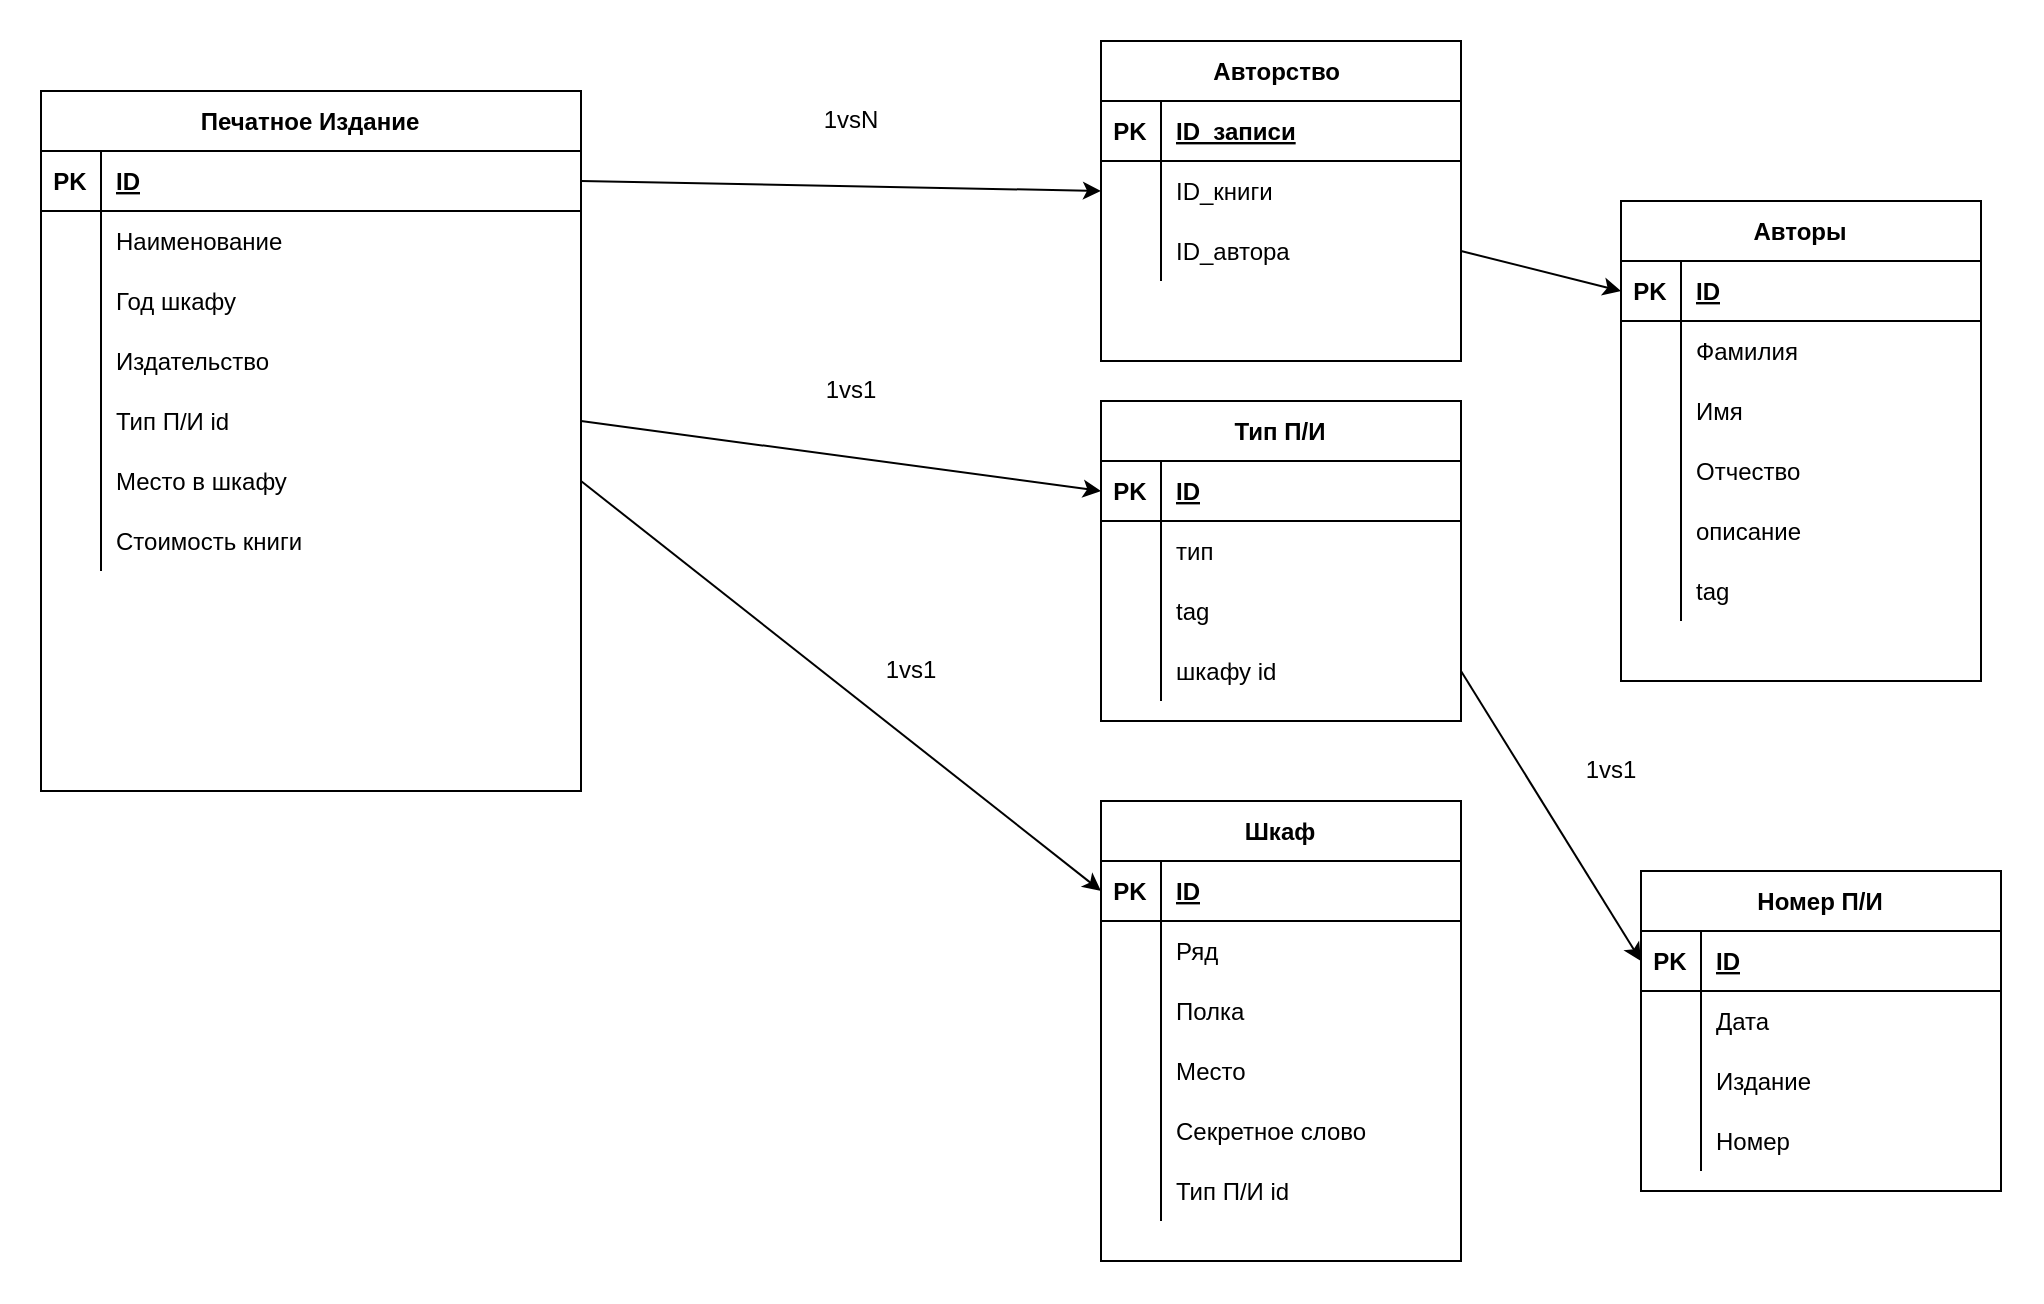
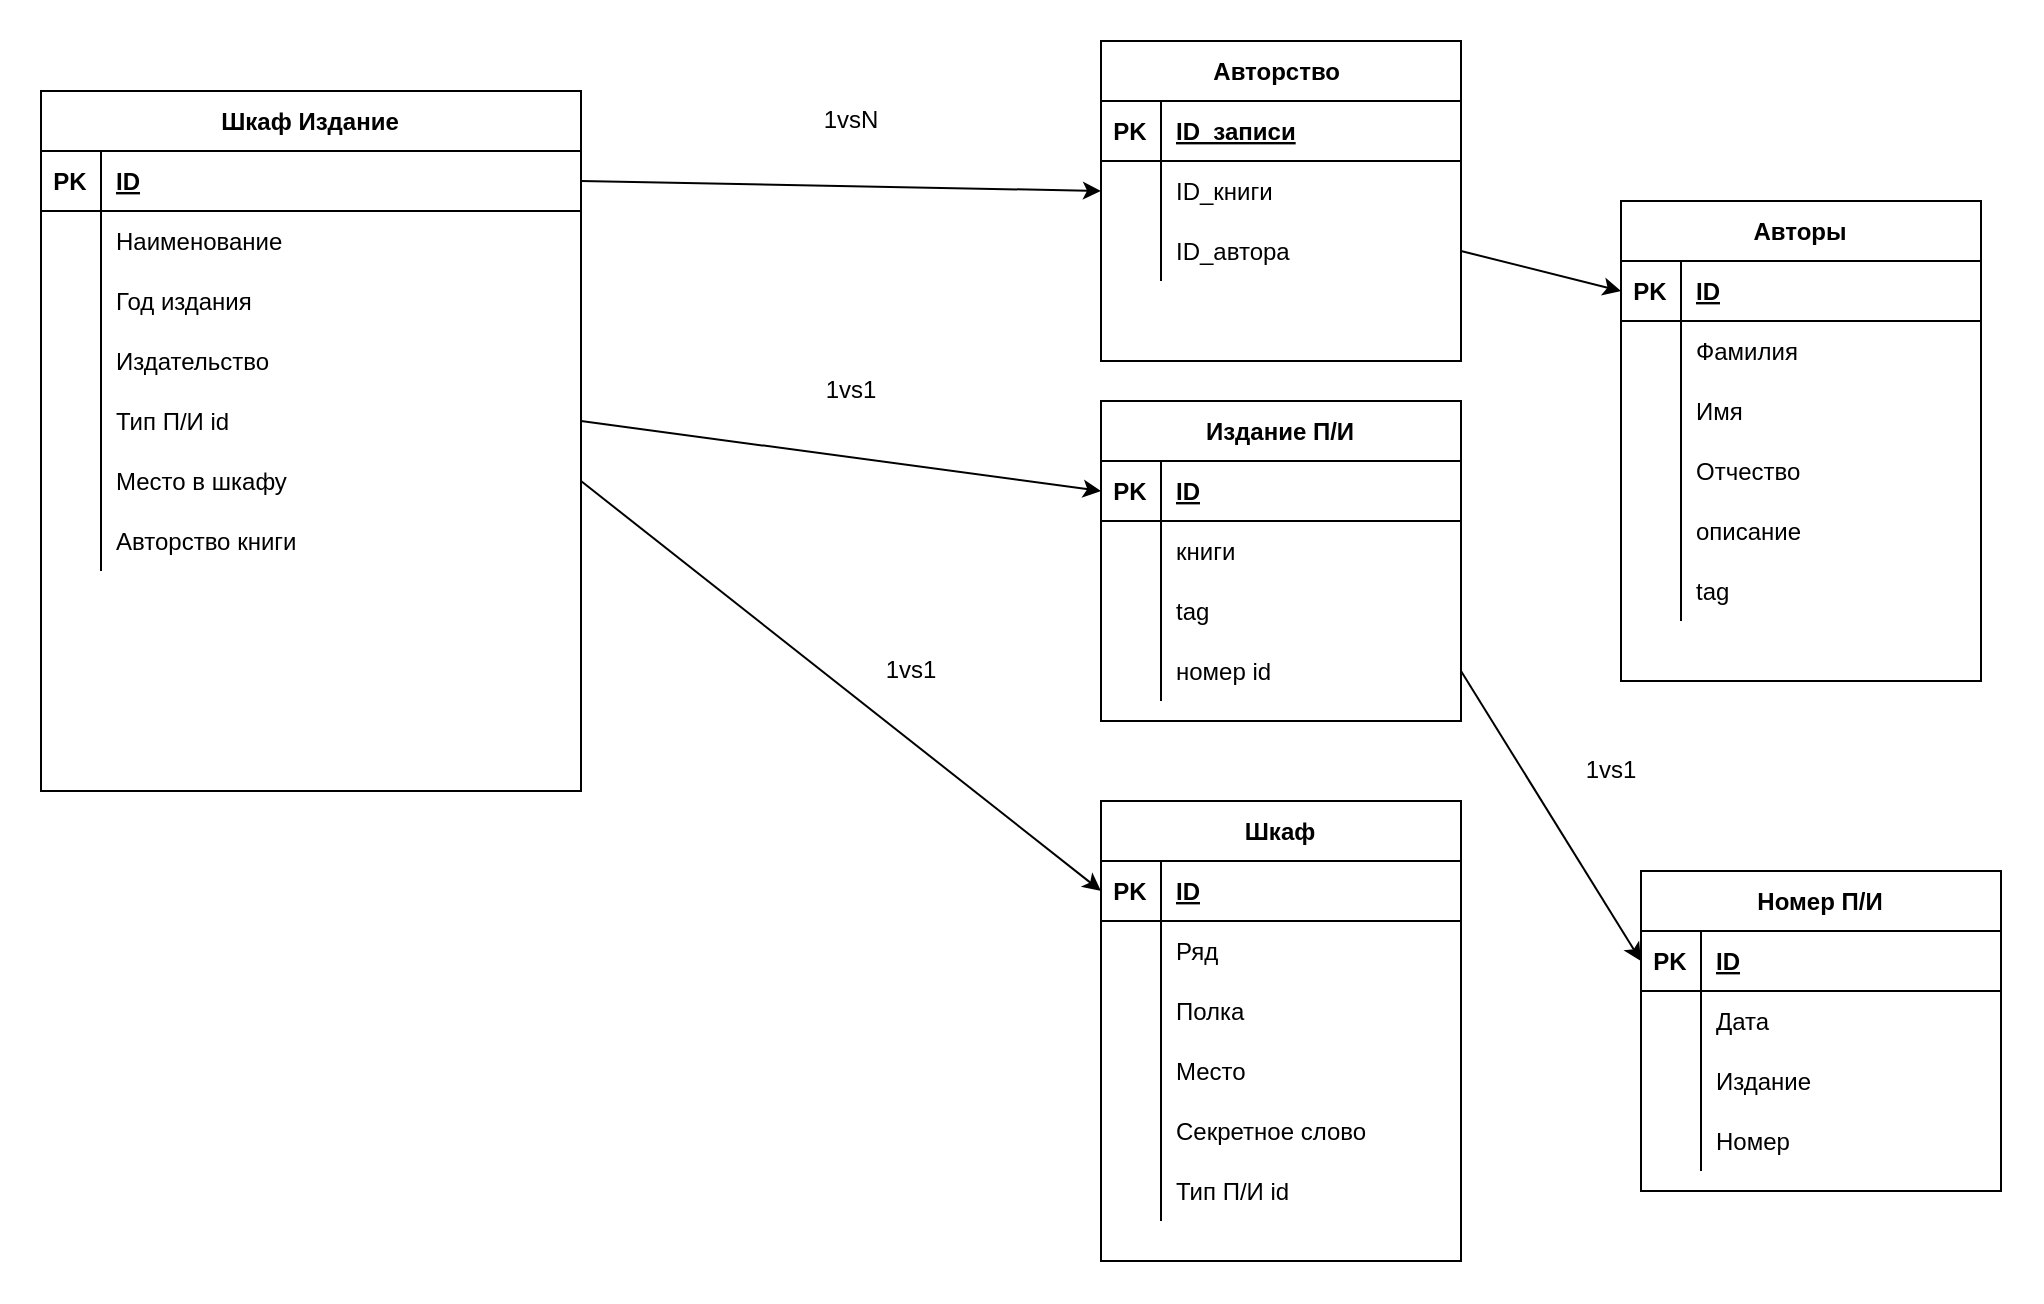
(310, 122) -> (310, 122)
(173, 302) -> (187, 302)
(1280, 432) -> (1280, 432)
(214, 542) -> (214, 542)
(1196, 552) -> (1210, 552)
(1224, 672) -> (1224, 672)
